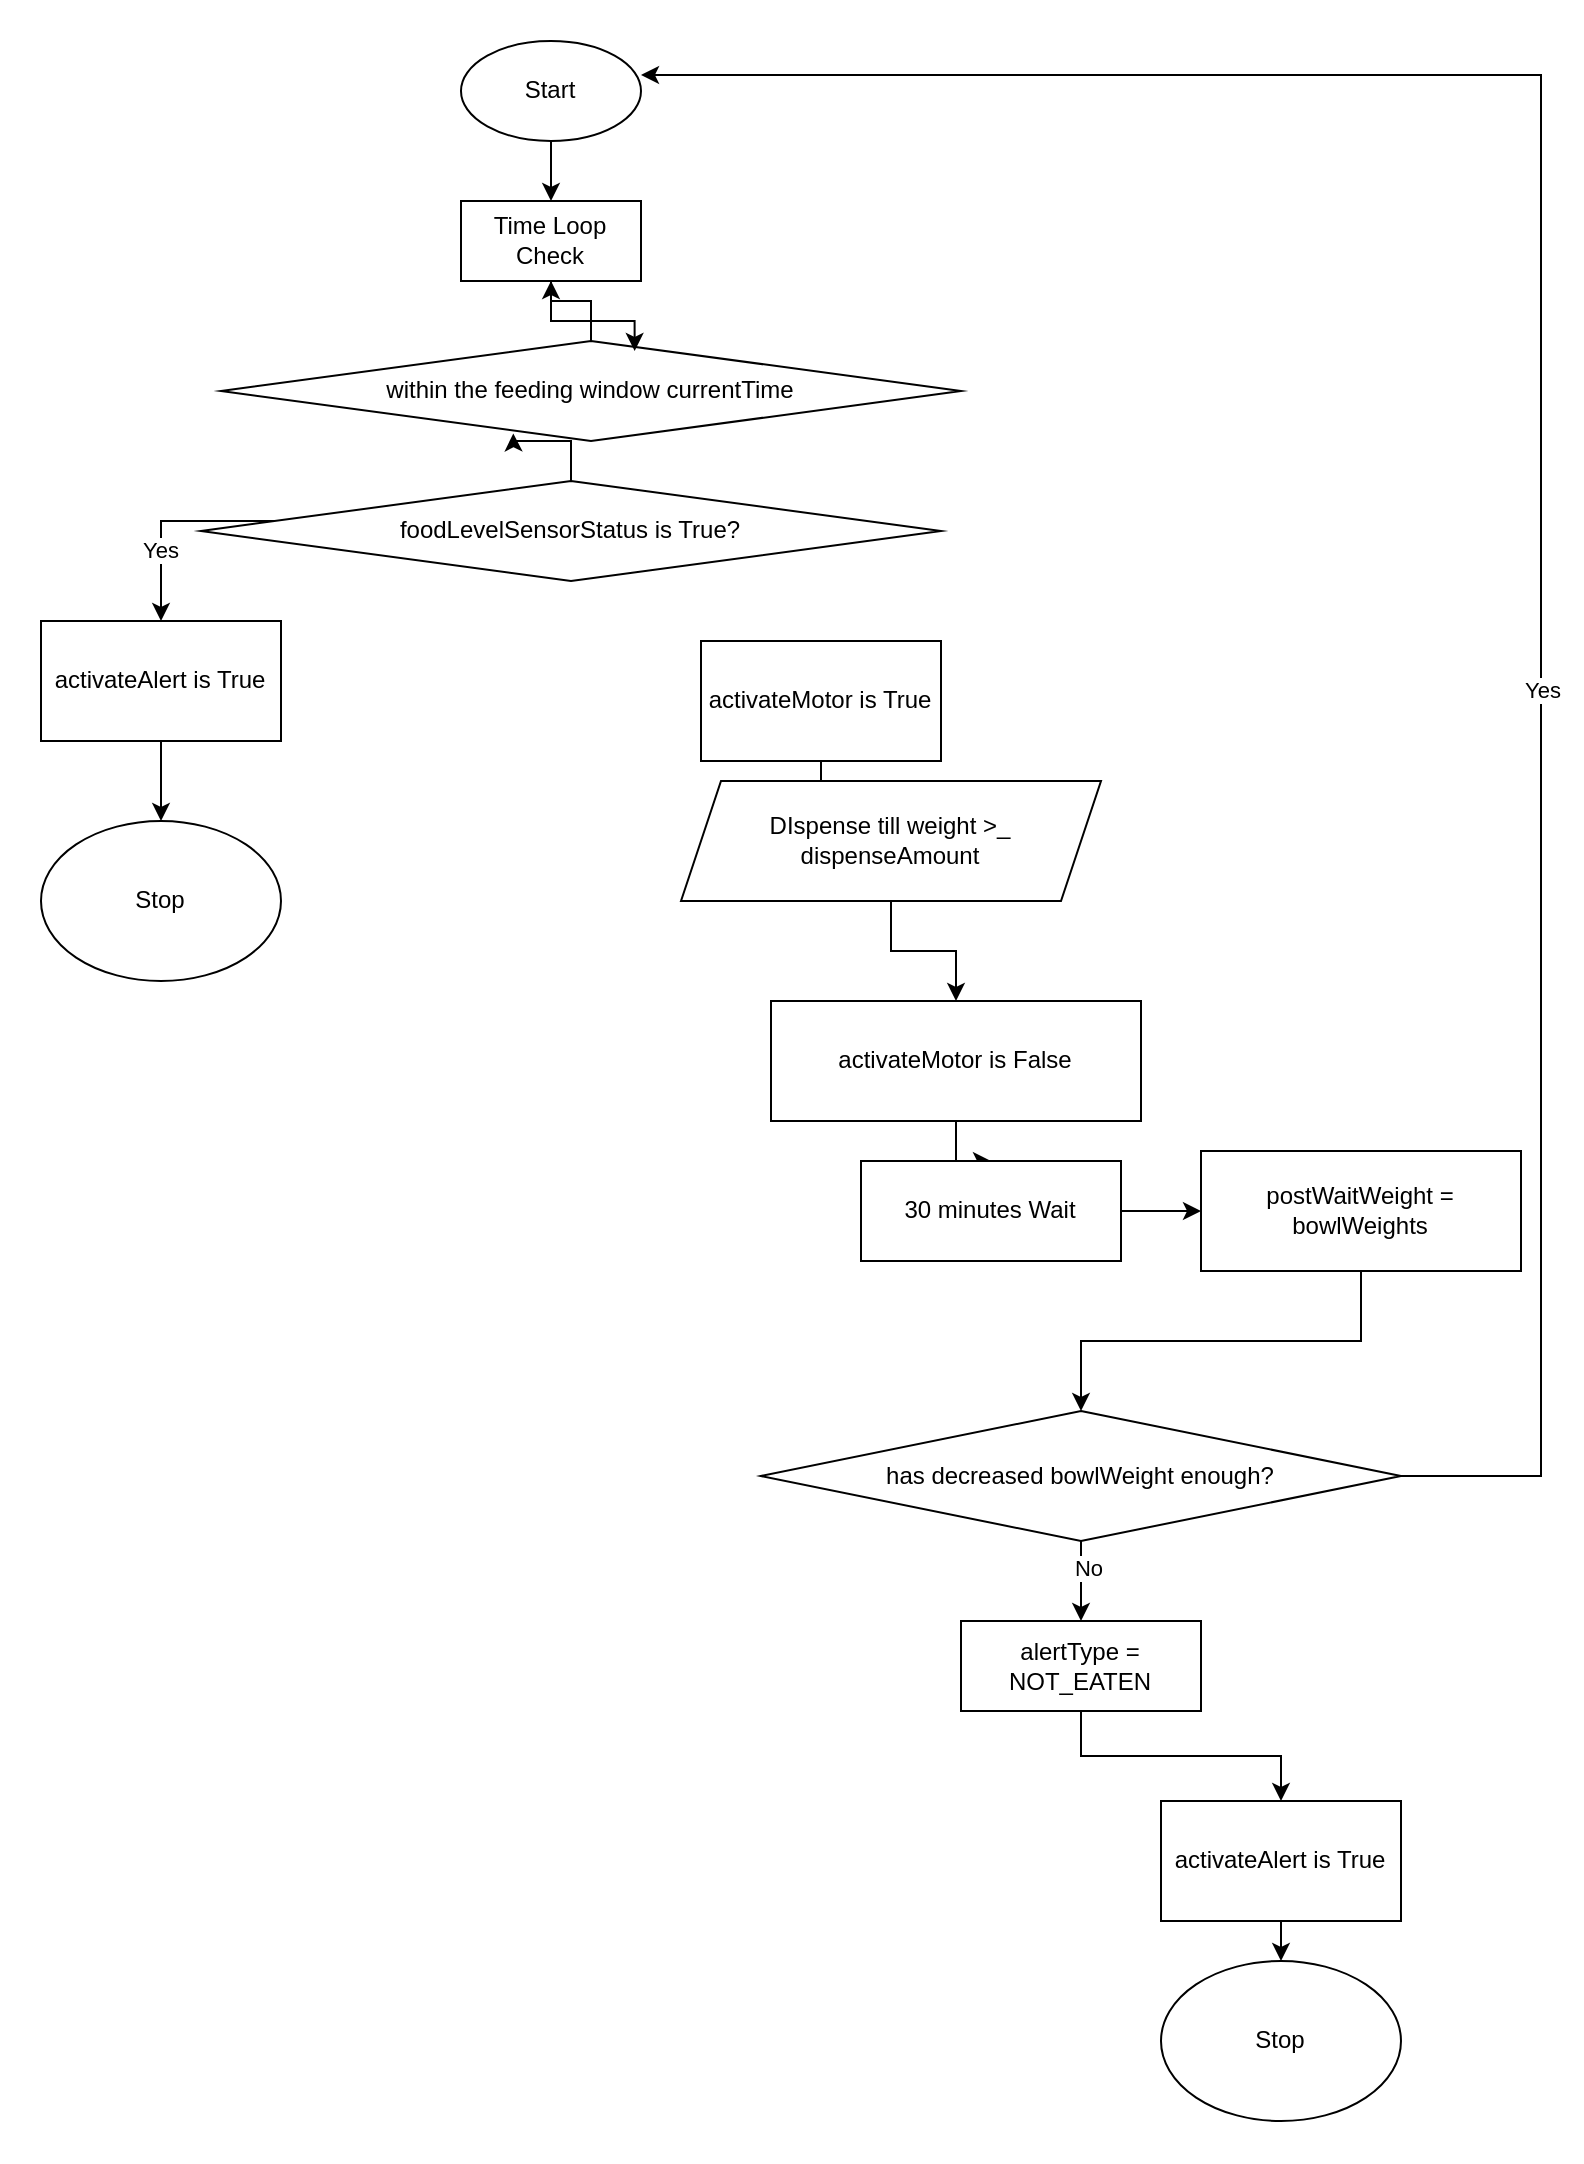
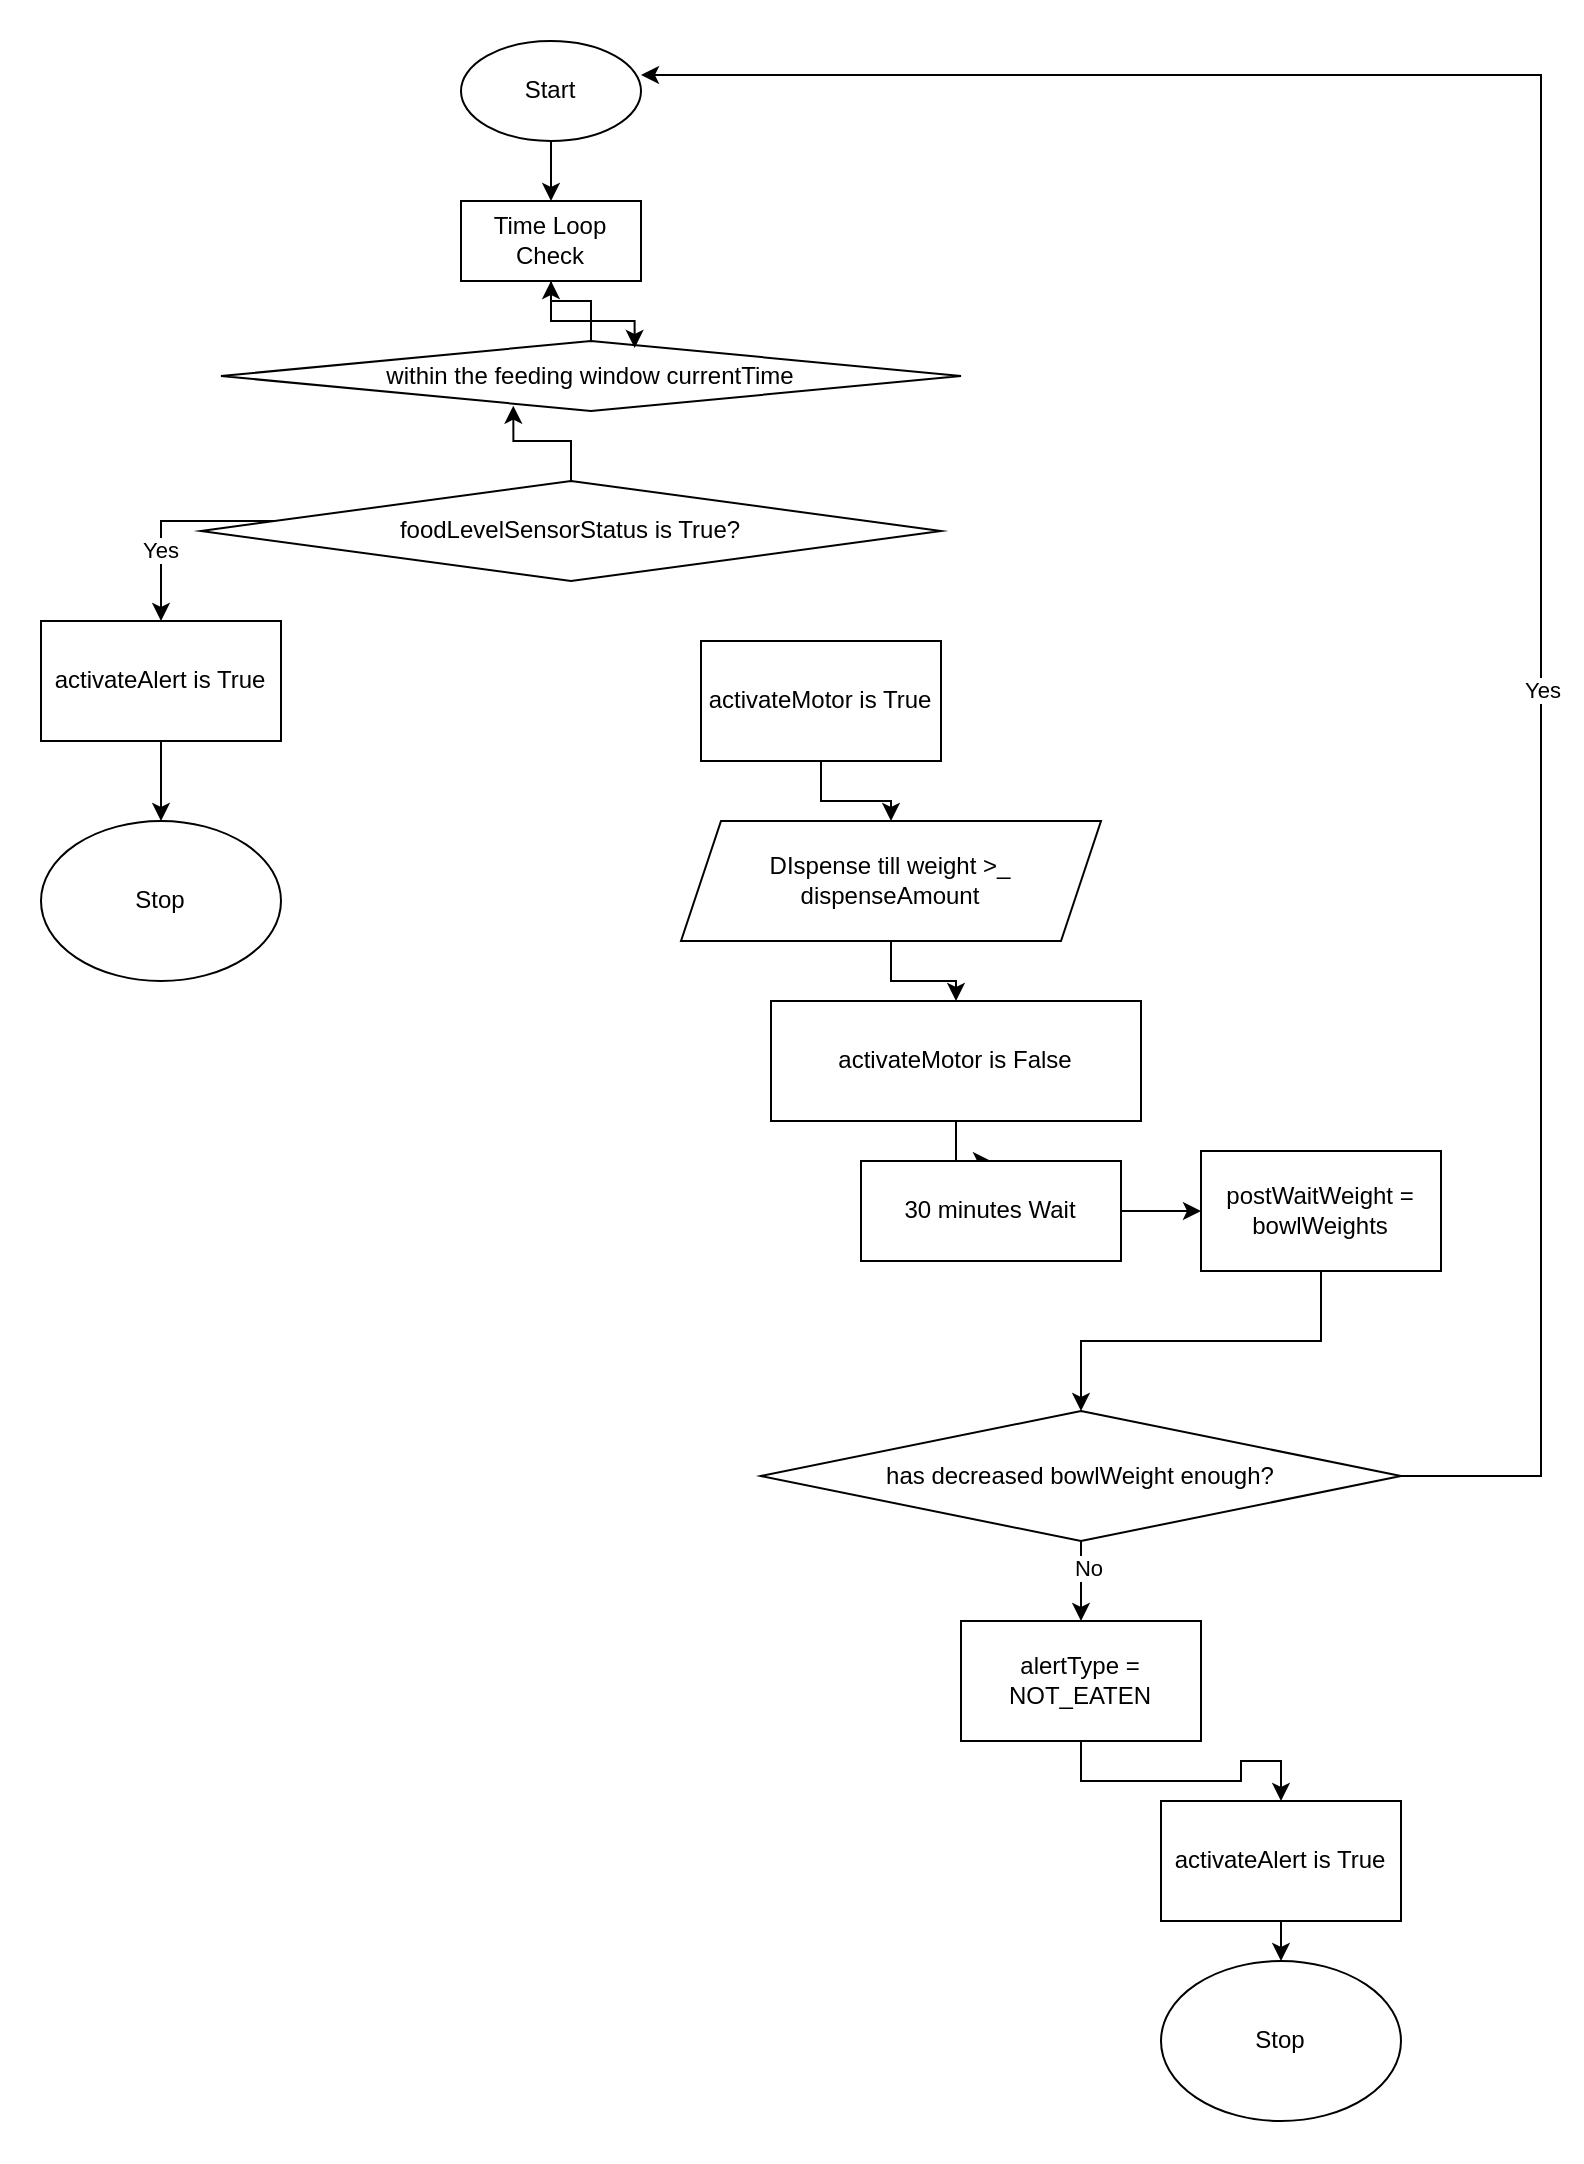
(591, 391) -> (591, 376)
(891, 841) -> (891, 881)
(1361, 1211) -> (1321, 1211)
(1081, 1666) -> (1081, 1681)
